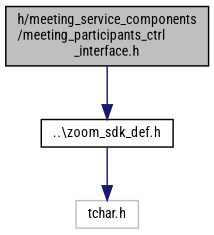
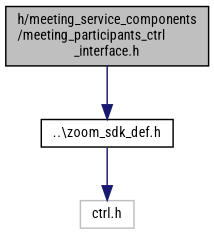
(107, 214) -> (107, 214)
